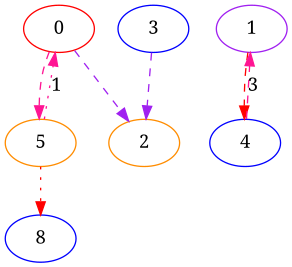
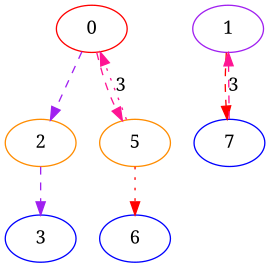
(149, 79) -> (41, 184)
(56, 86) -> (121, 86)
(245, 143) -> (229, 143)
(41, 239) -> (135, 239)
